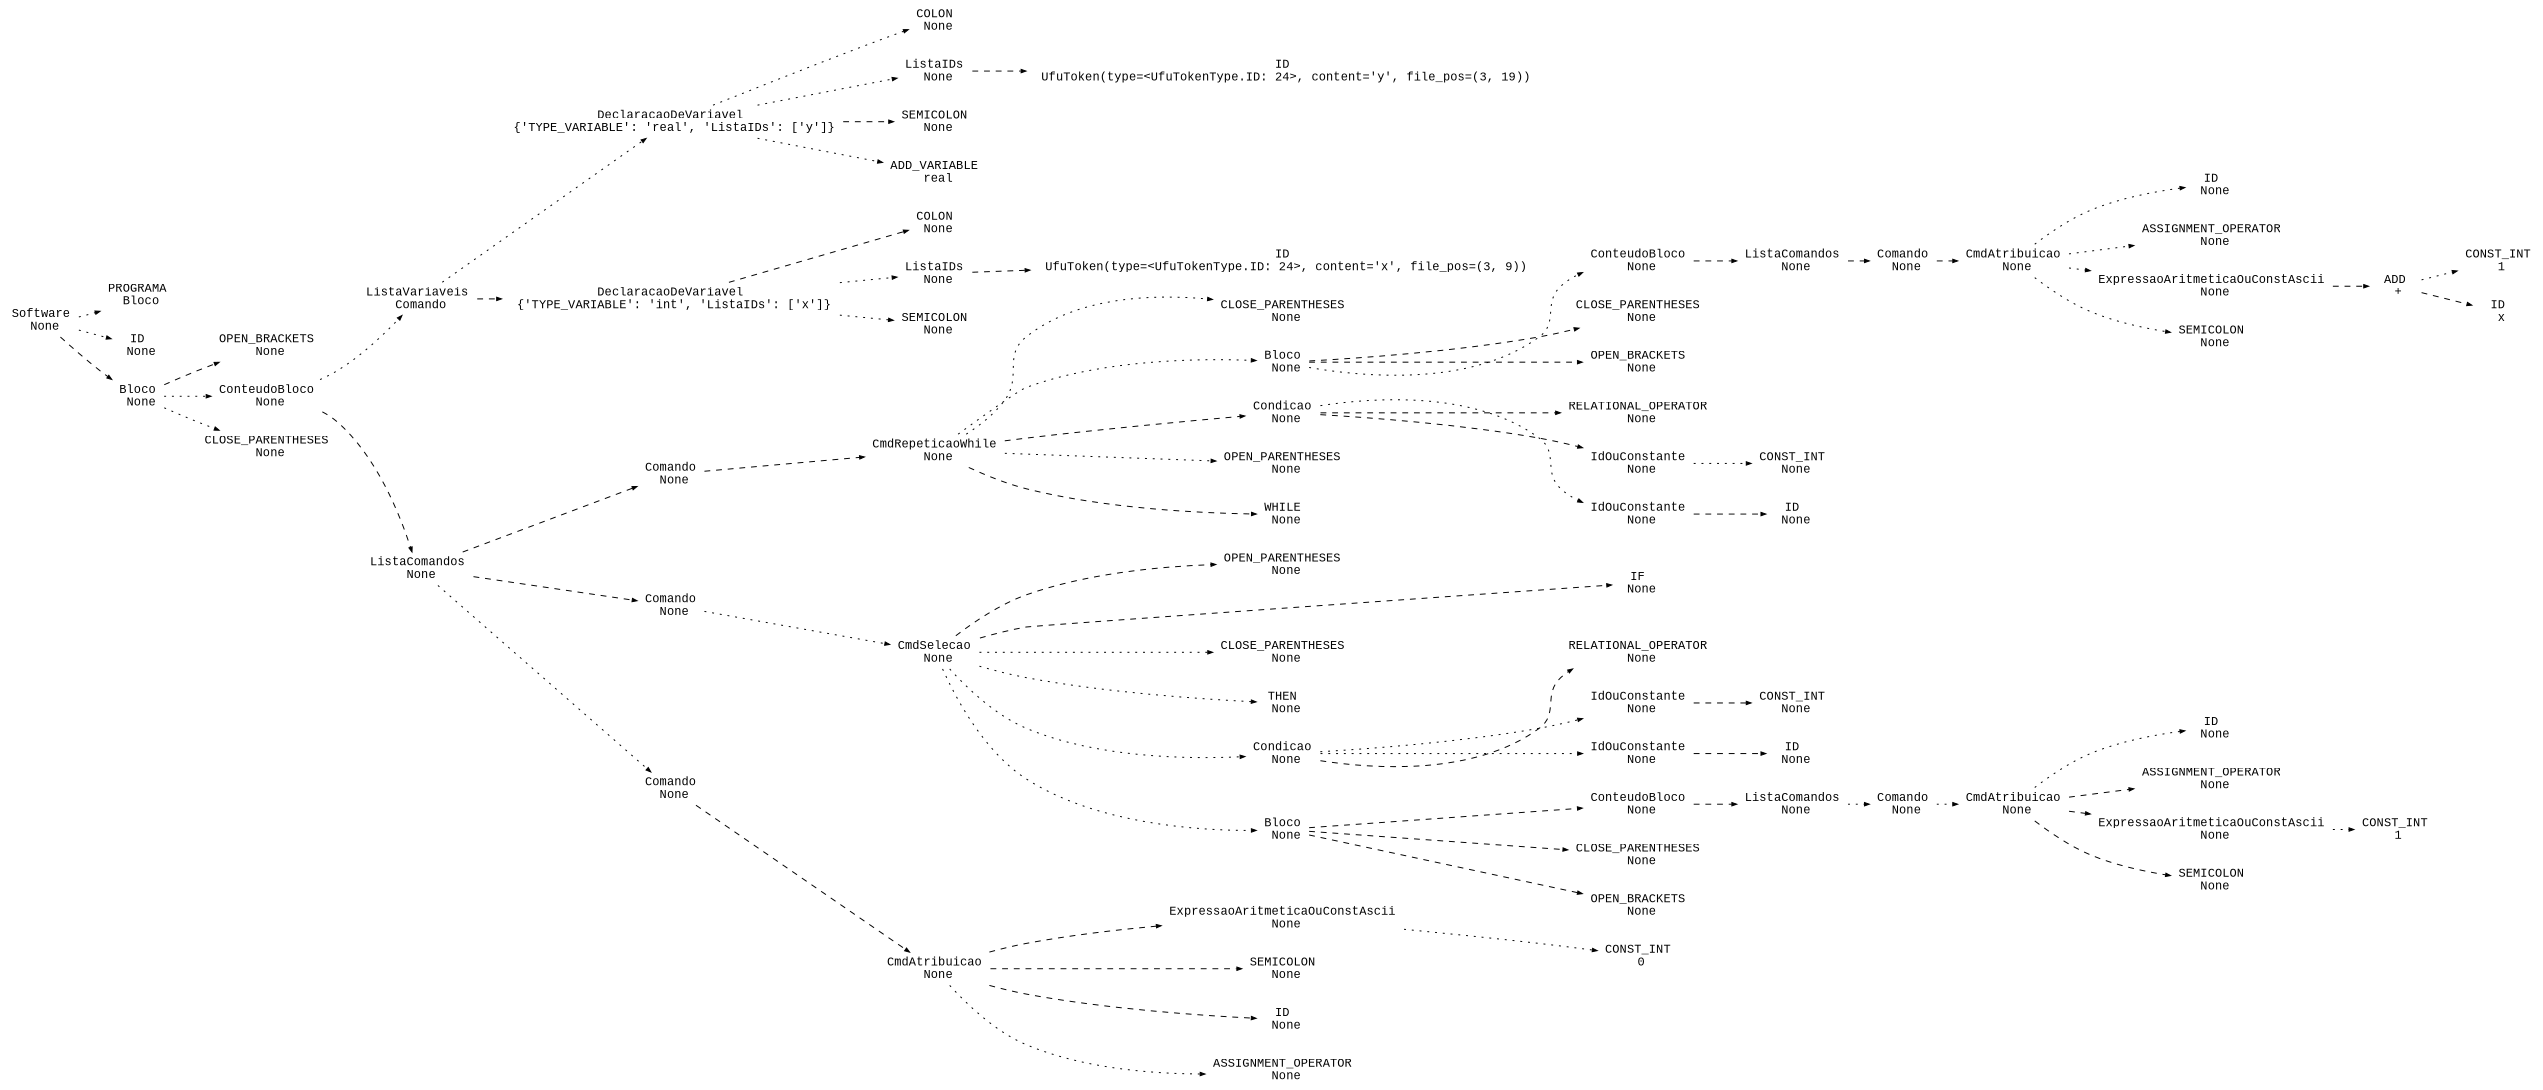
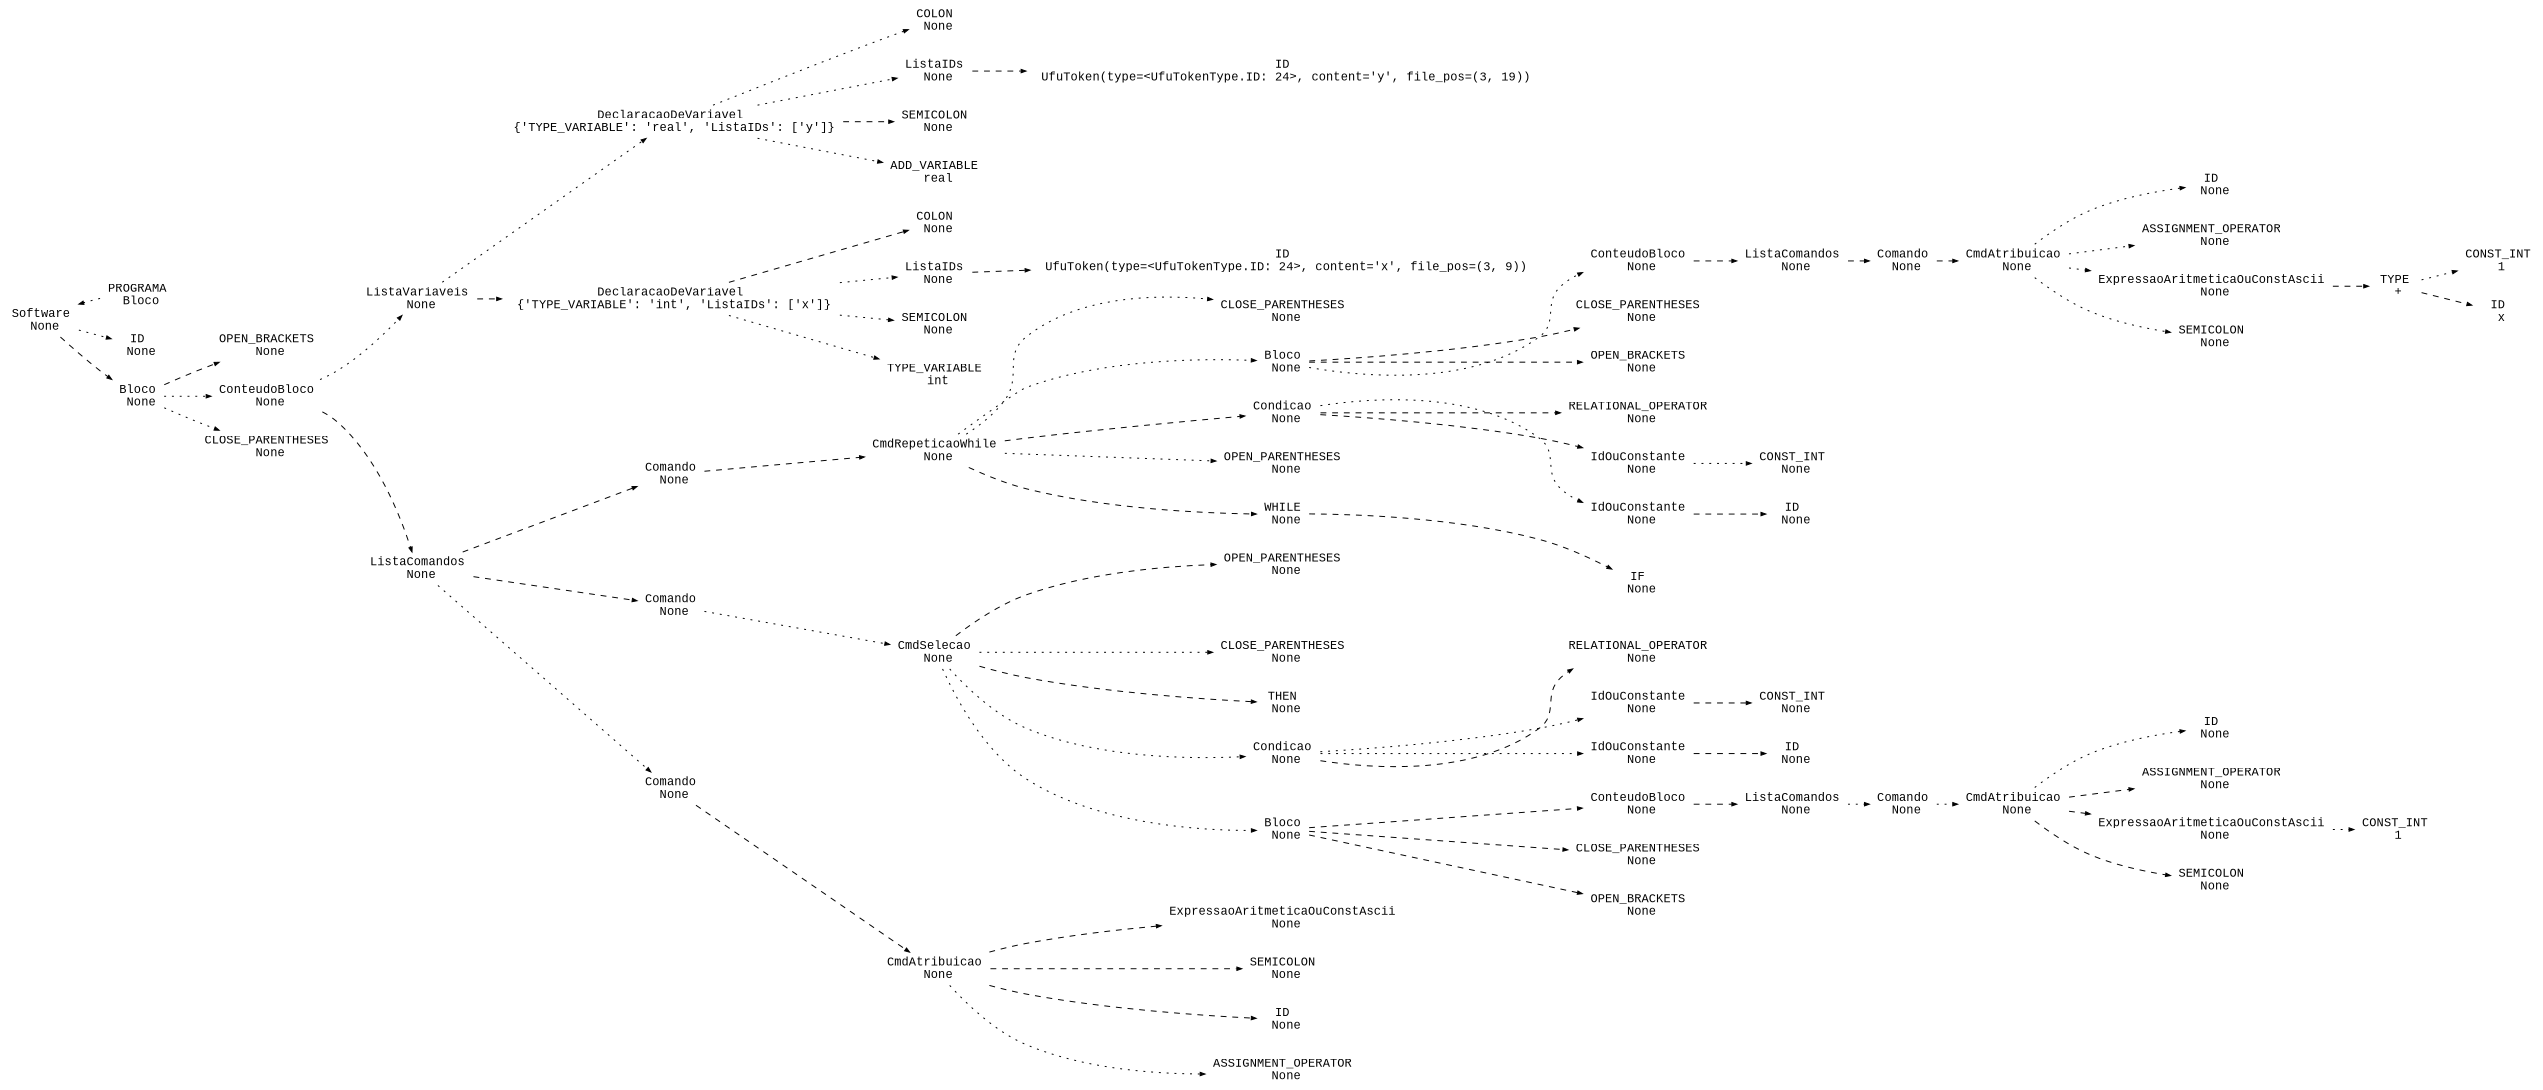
(2395, 286) -> (2395, 286)
(418, 299) -> (418, 299)
(87, 315) -> (92, 300)
none -> (935, 375)
(1293, 608) -> (1461, 524)
(1114, 691) -> (1114, 691)
(1638, 956) -> none
